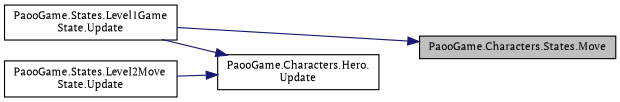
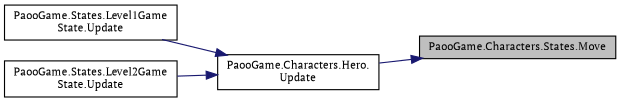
(293, 34) -> (395, 61)
(91, 79) -> (91, 79)
